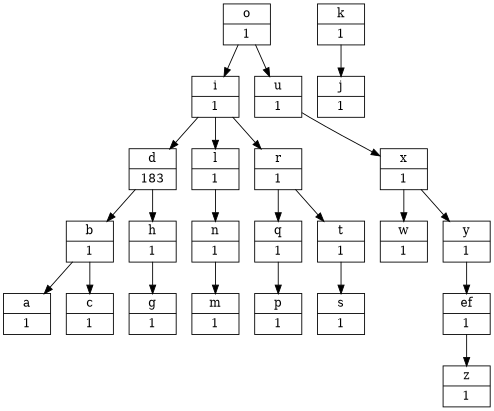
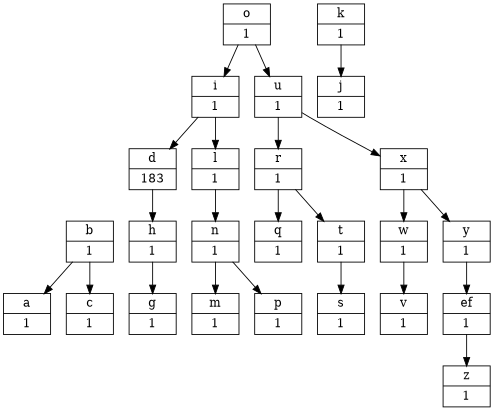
(244, 130) -> (278, 129)
(124, 202) -> none
(278, 273) -> (244, 275)
none -> (404, 314)
